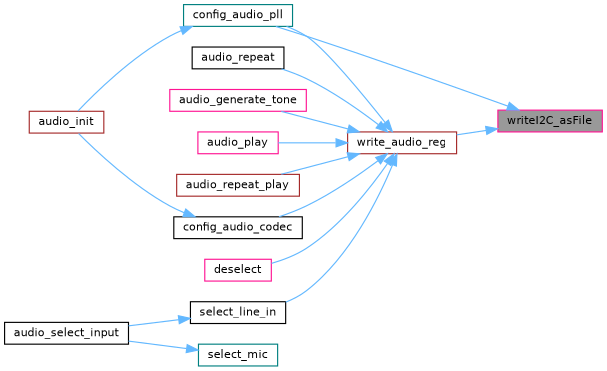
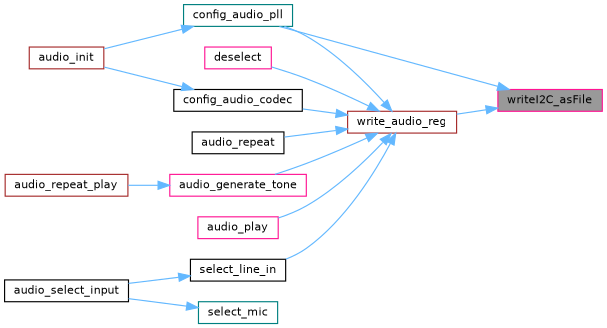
(315, 165) -> (143, 185)
